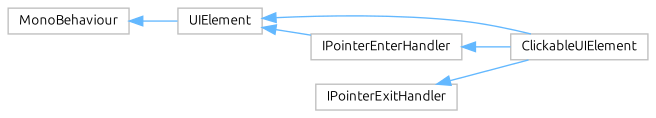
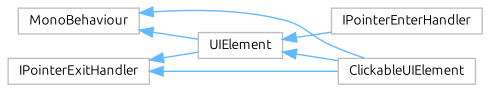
(493, 47) -> (264, 16)
none -> (181, 55)
